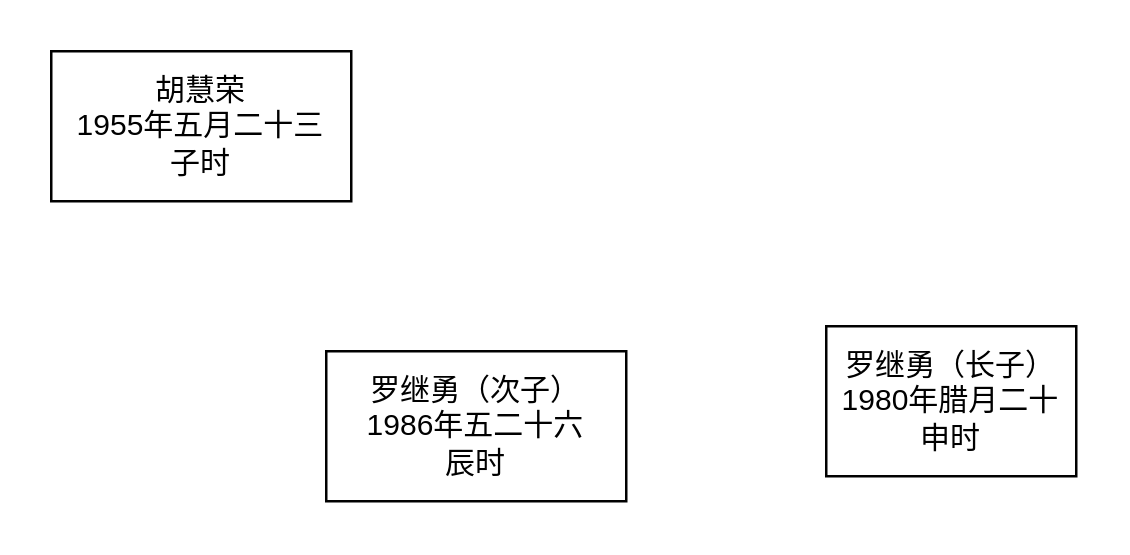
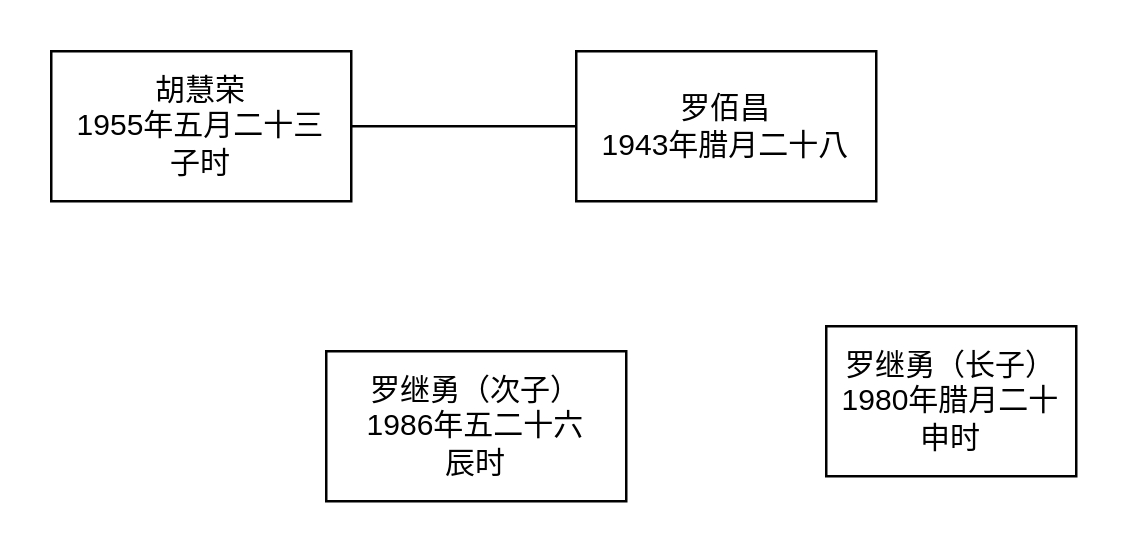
none -> (464, 126)
none -> (726, 126)
